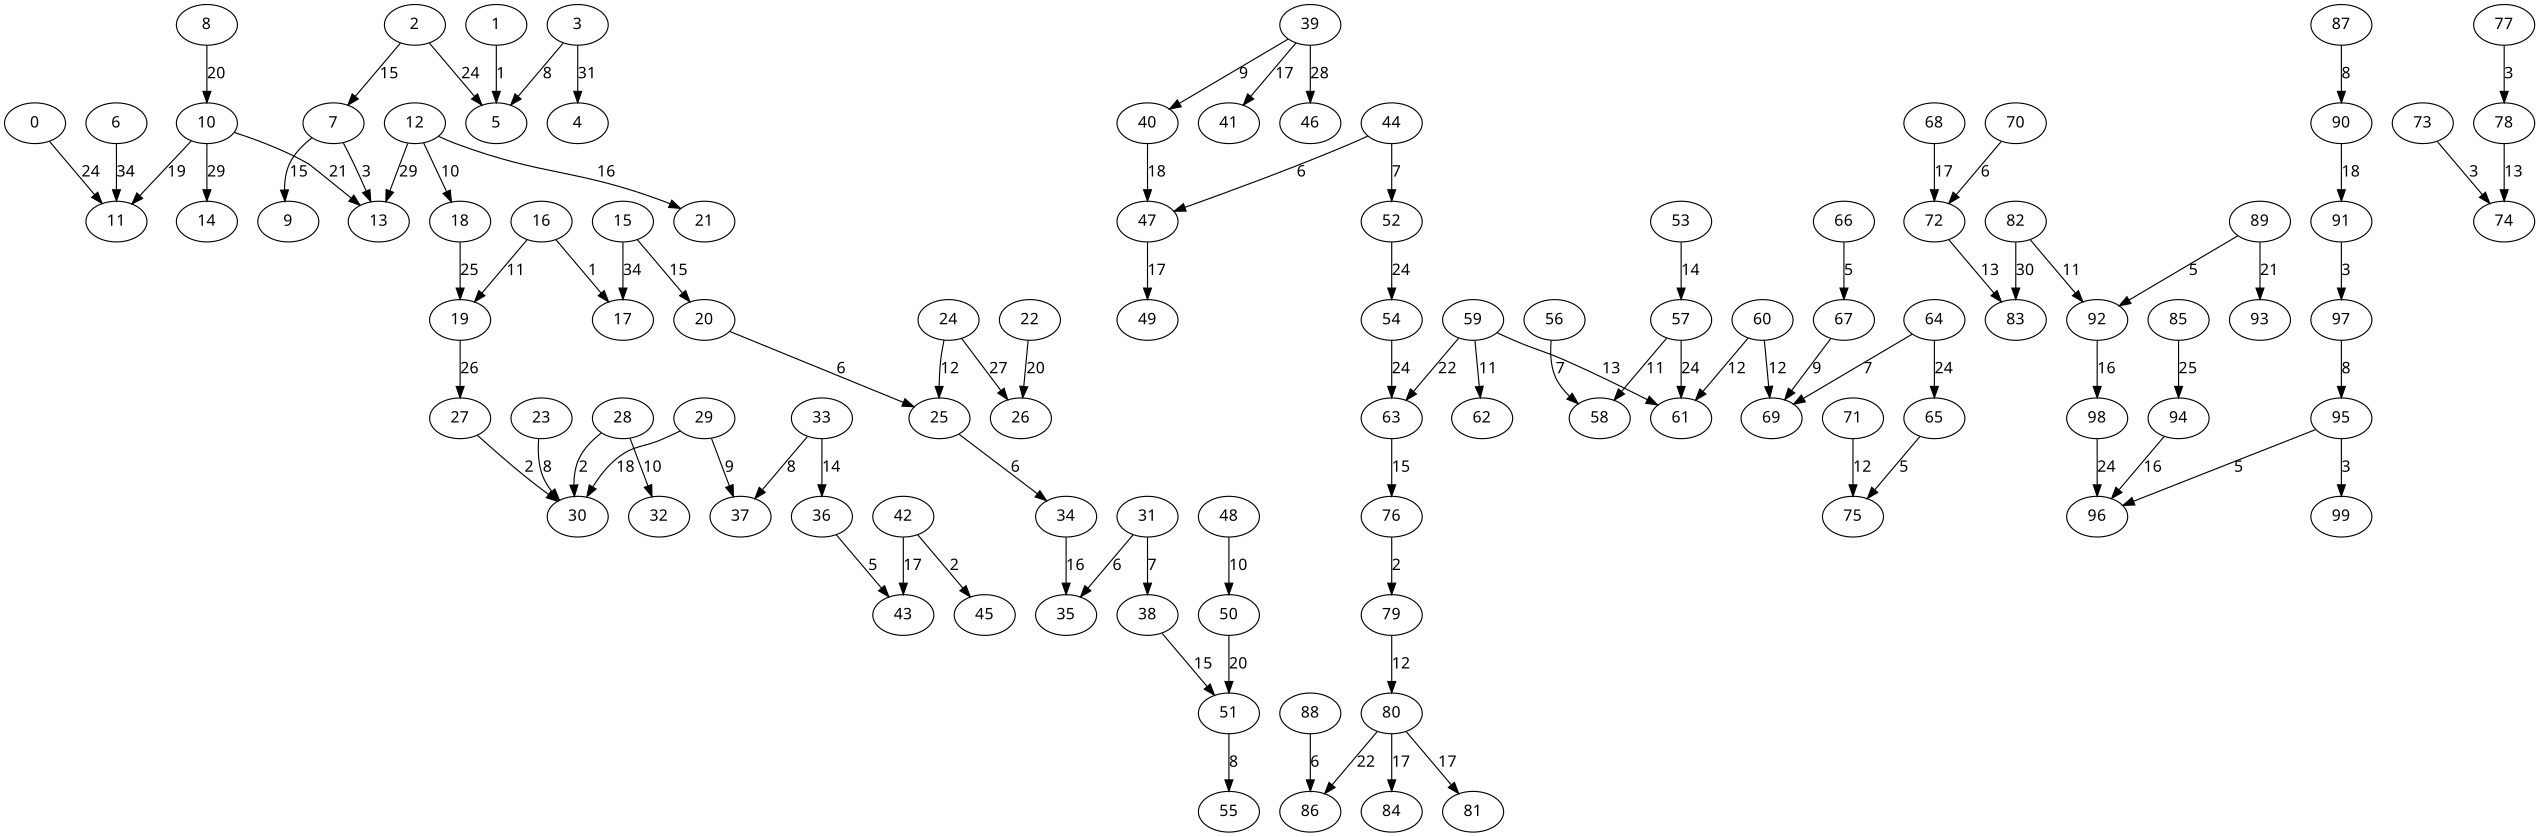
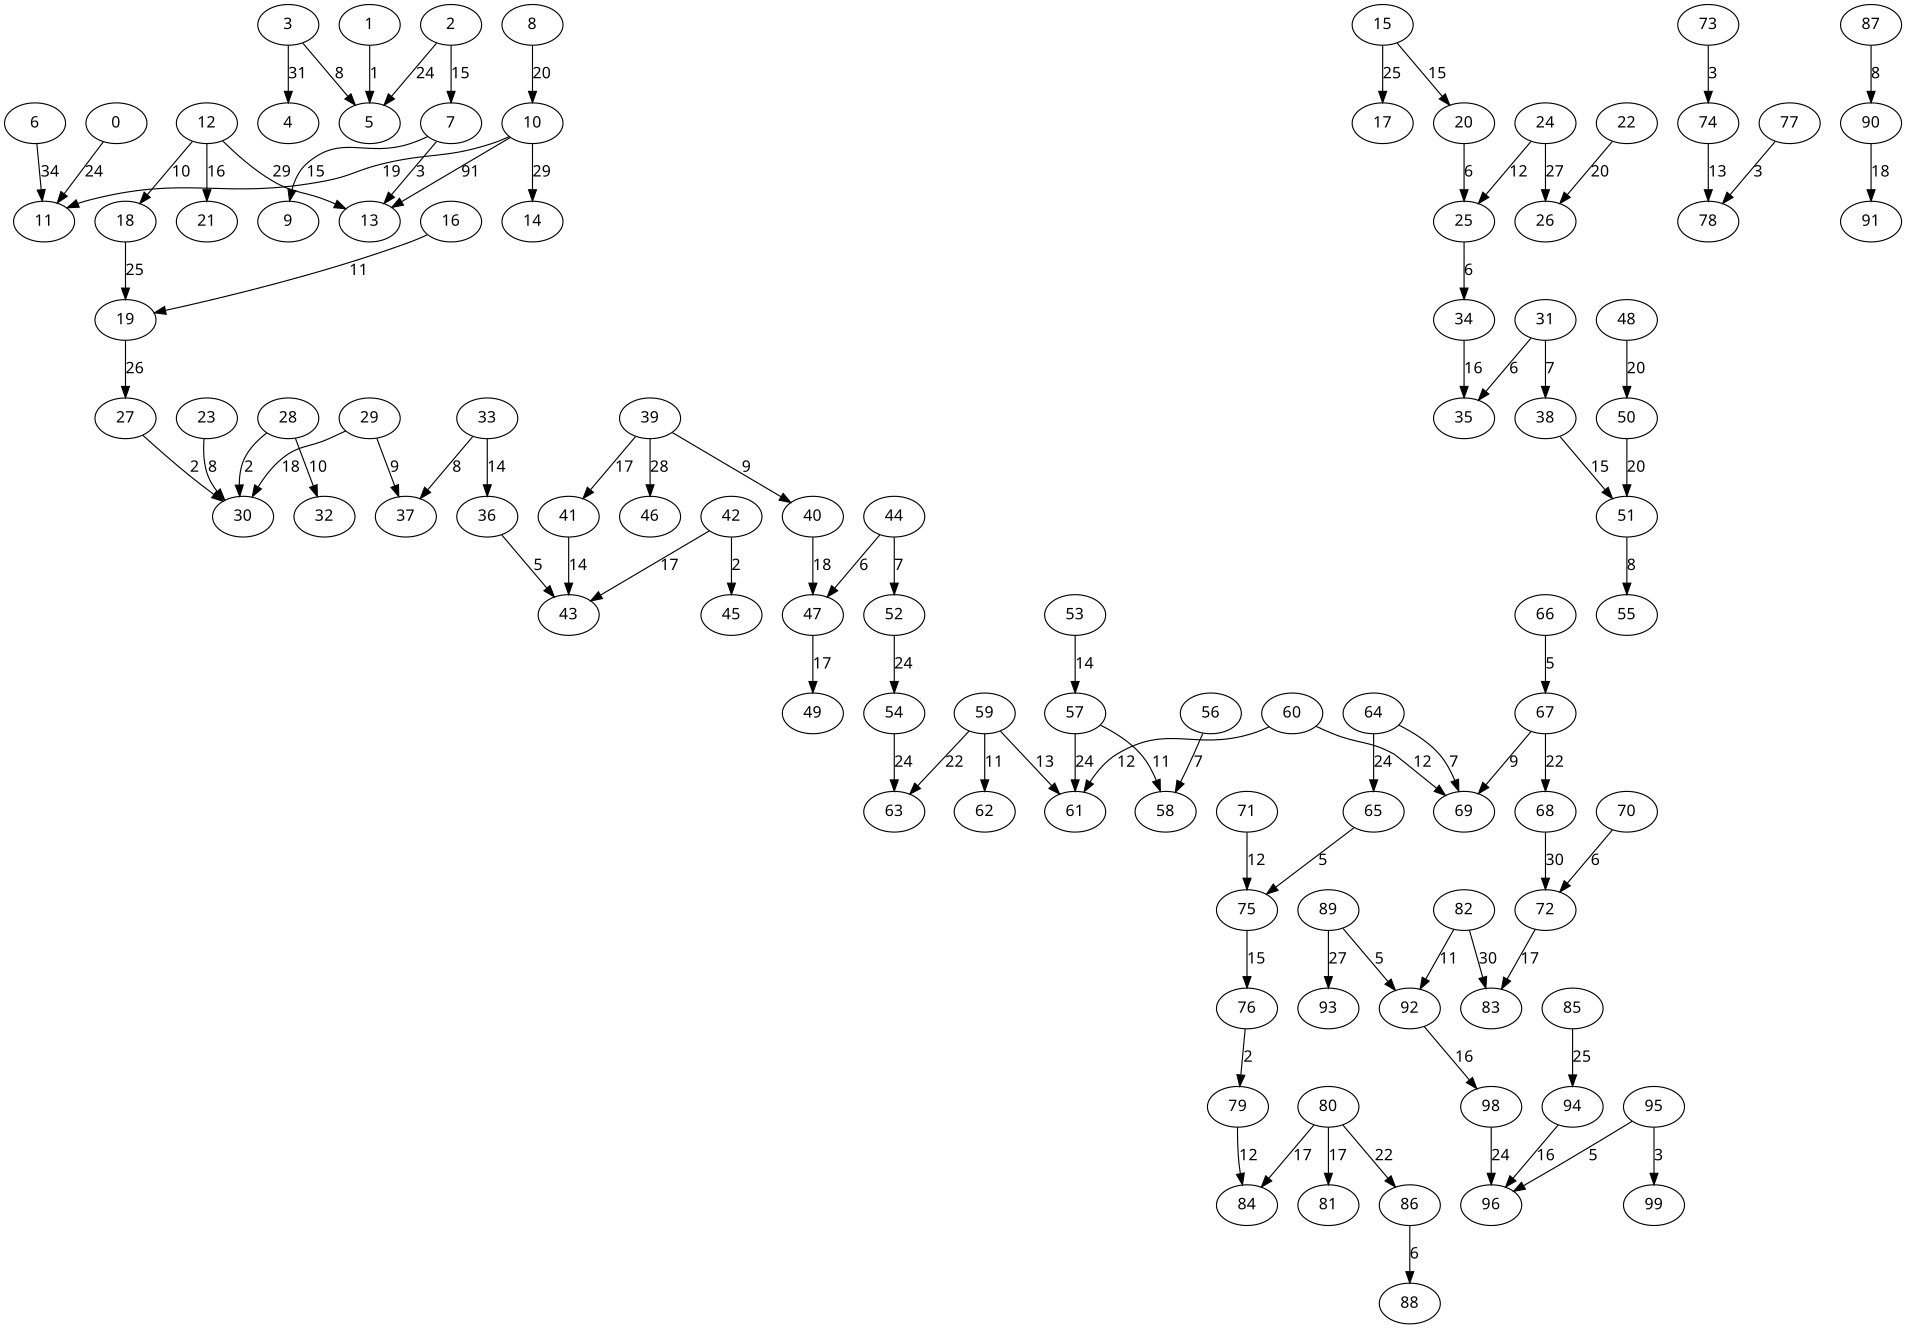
(2504, 167) -> (1708, 167)
(339, 172) -> (471, 172)
(1944, 172) -> (1555, 861)
(579, 266) -> none
(633, 271) -> (1392, 74)
(1990, 271) -> (1530, 959)
(2270, 271) -> (1338, 959)
(2341, 320) -> none
(1392, 462) -> (1247, 954)
none -> (569, 560)
(1239, 566) -> (1636, 369)
(1392, 659) -> (1238, 1150)
(1310, 757) -> (1410, 1249)
none -> (1545, 757)
